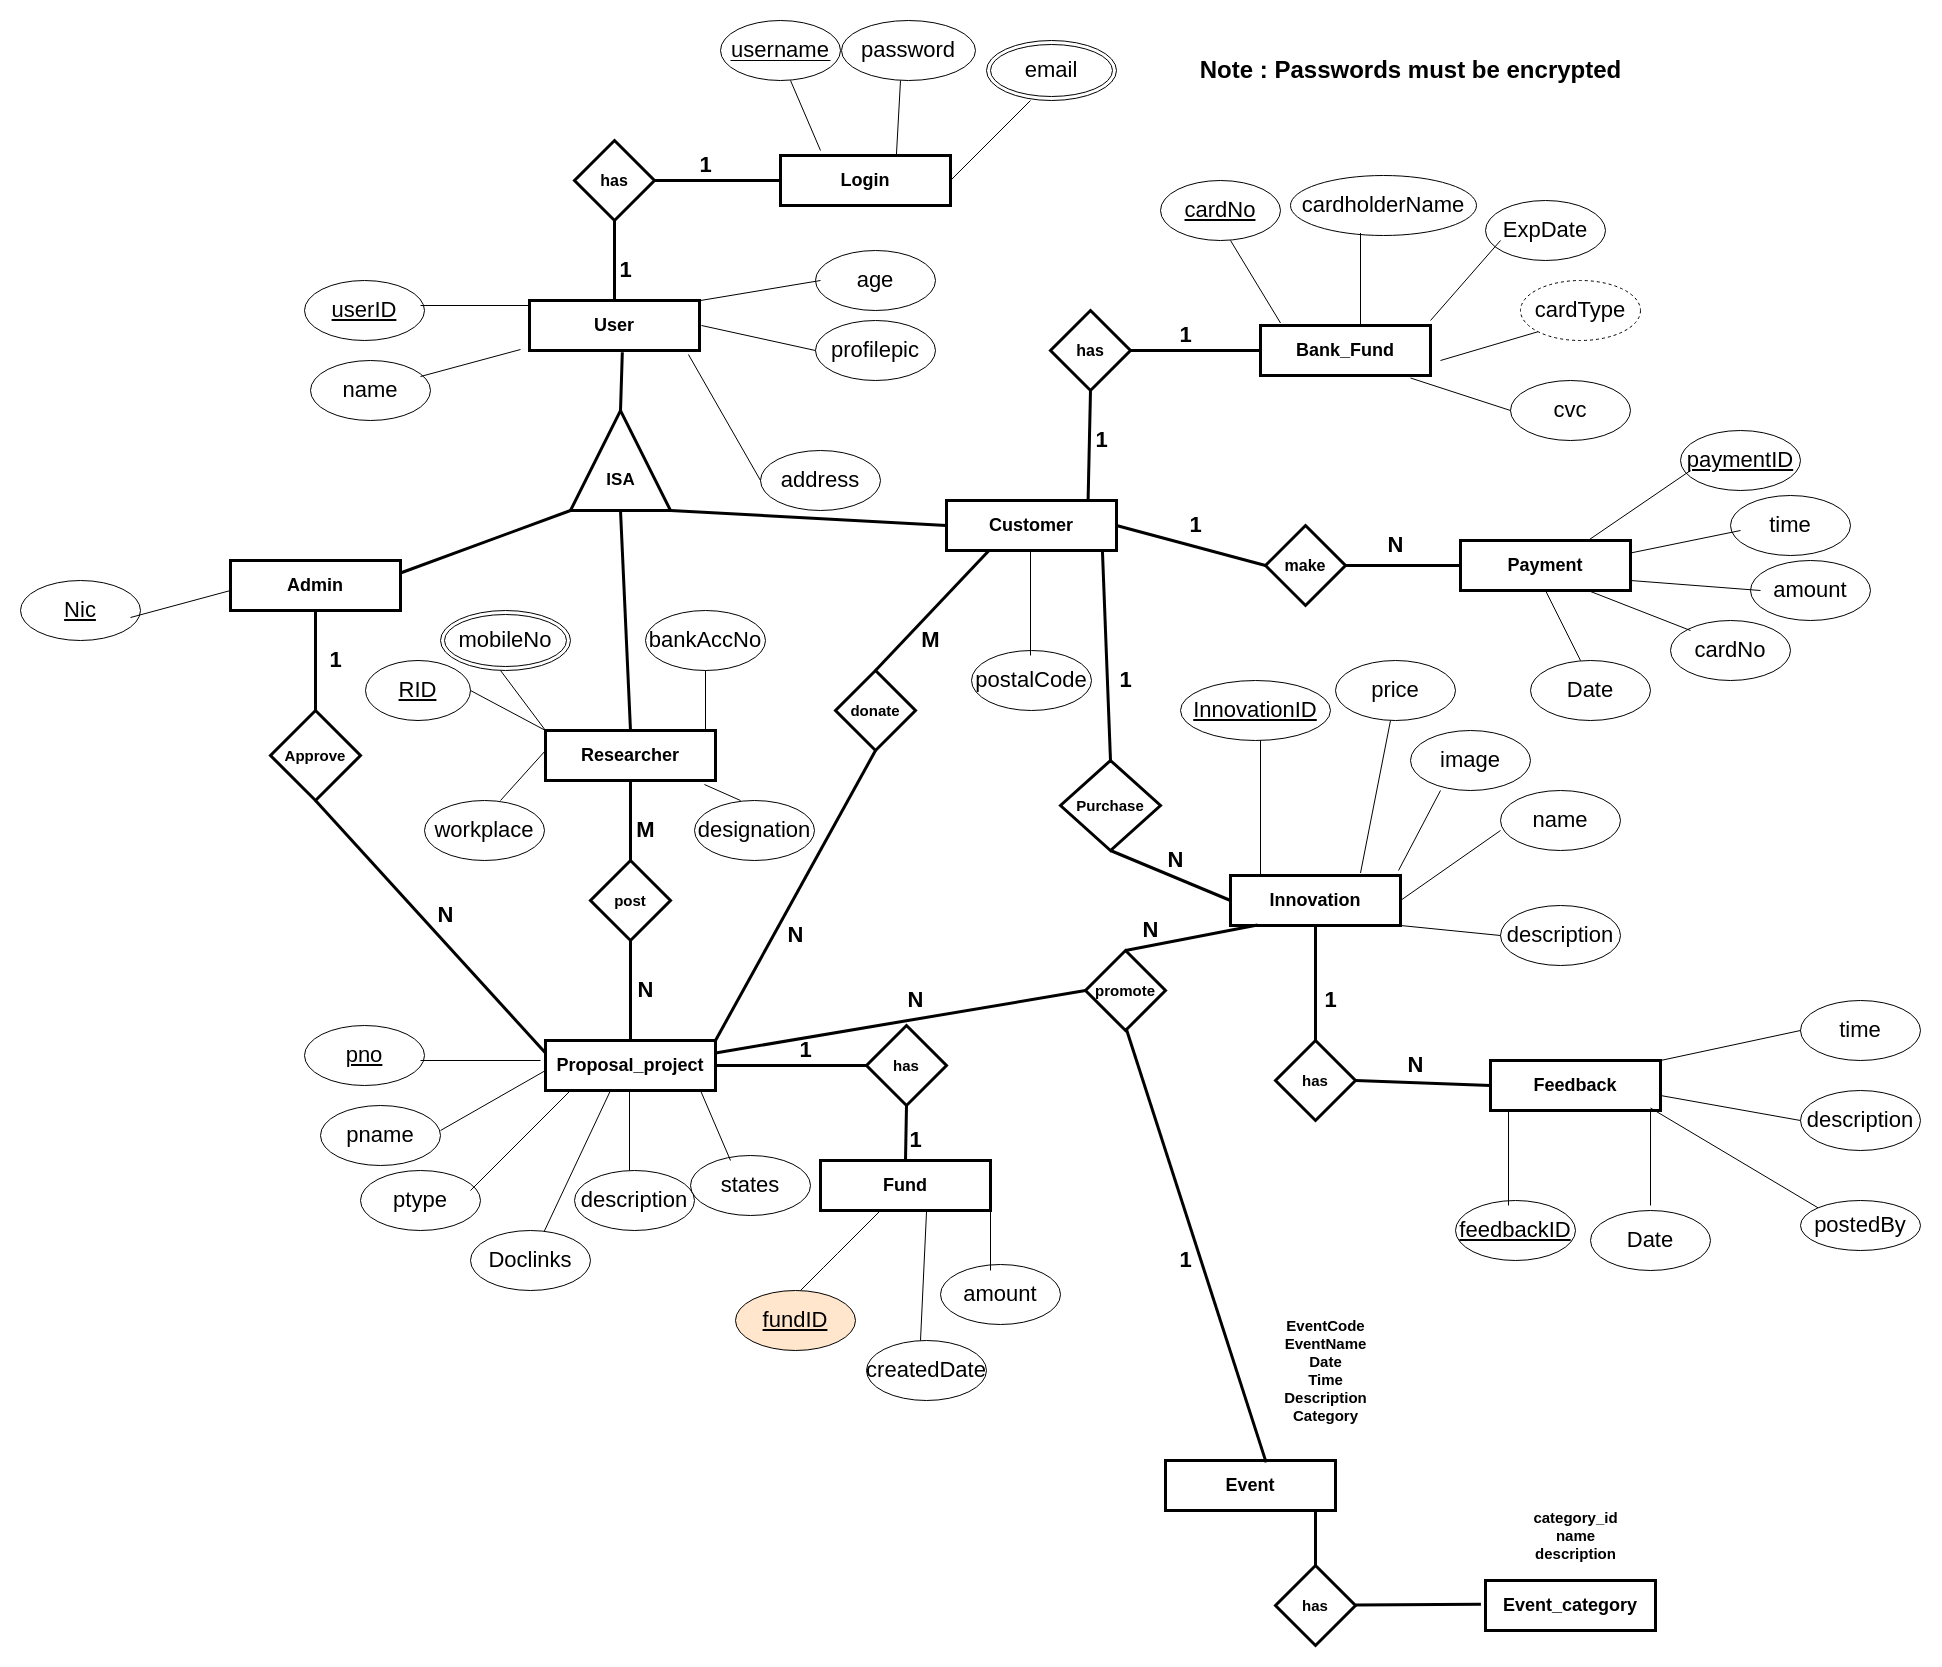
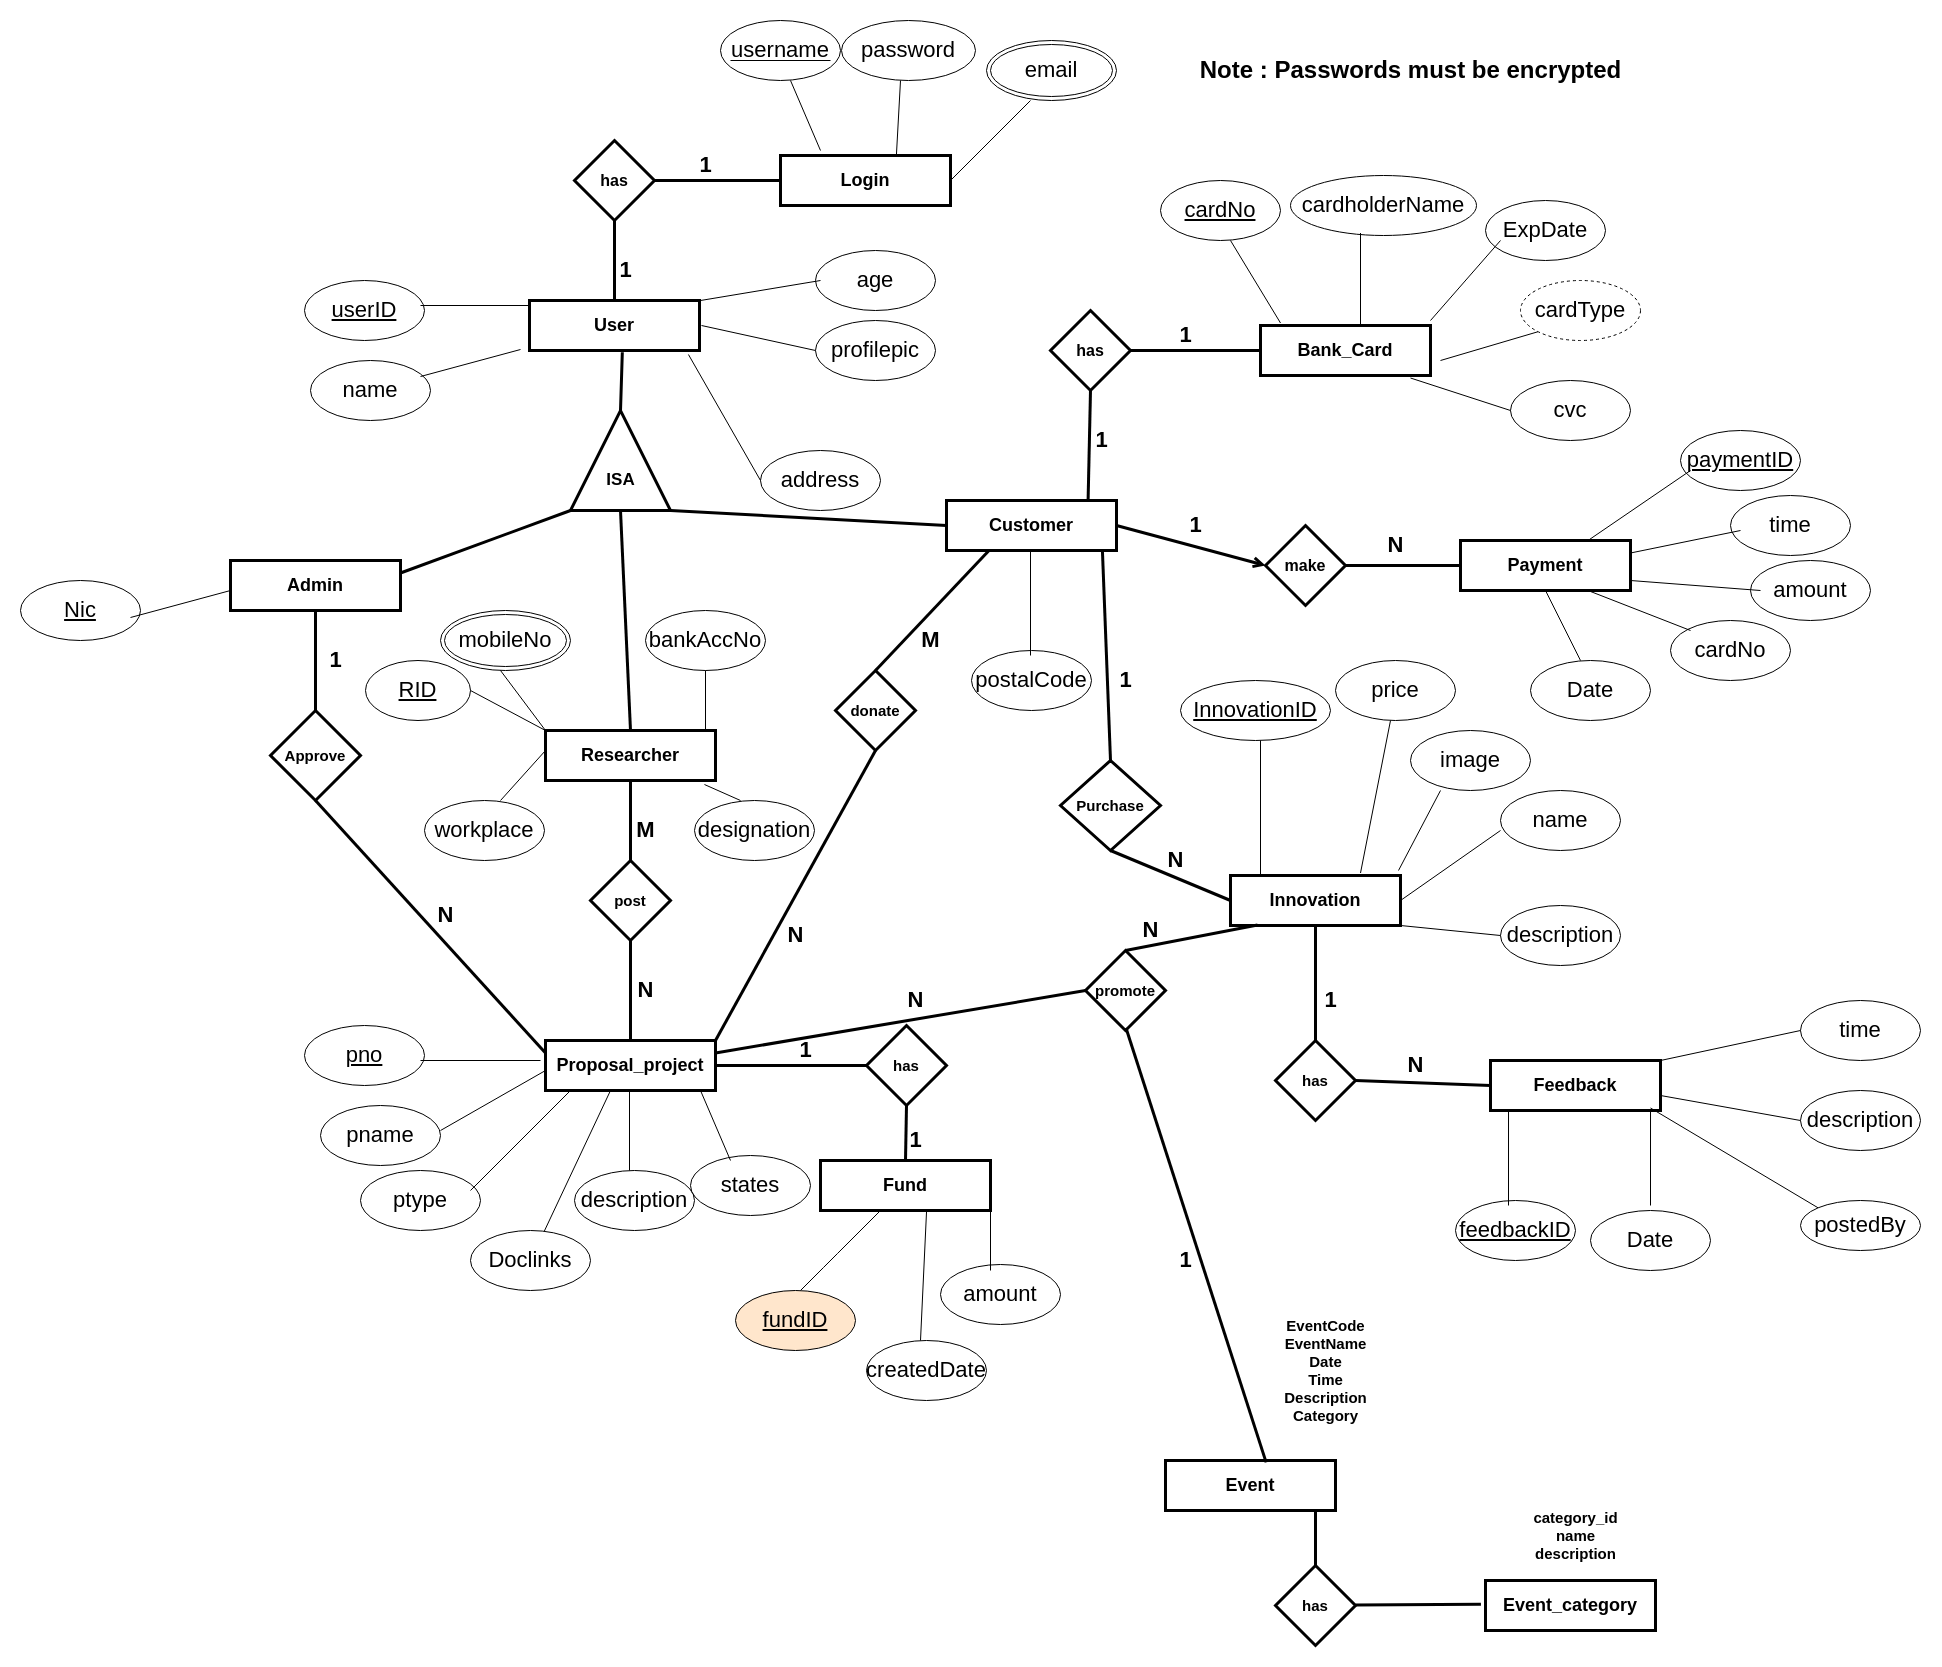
(1346, 351) -> (1346, 351)
(1259, 564) -> (1256, 563)
